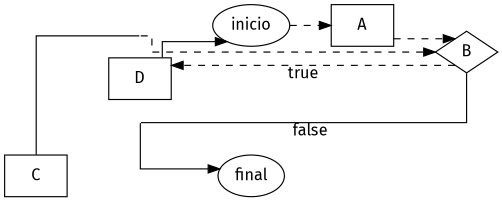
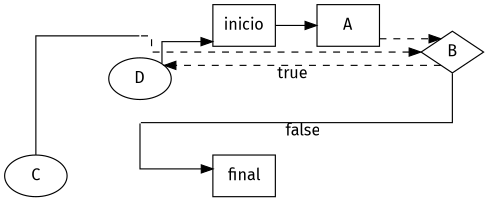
(251, 25) -> (244, 25)
(305, 25) -> (290, 25)
(140, 79) -> (140, 79)
(36, 176) -> (36, 176)
(251, 176) -> (244, 176)
